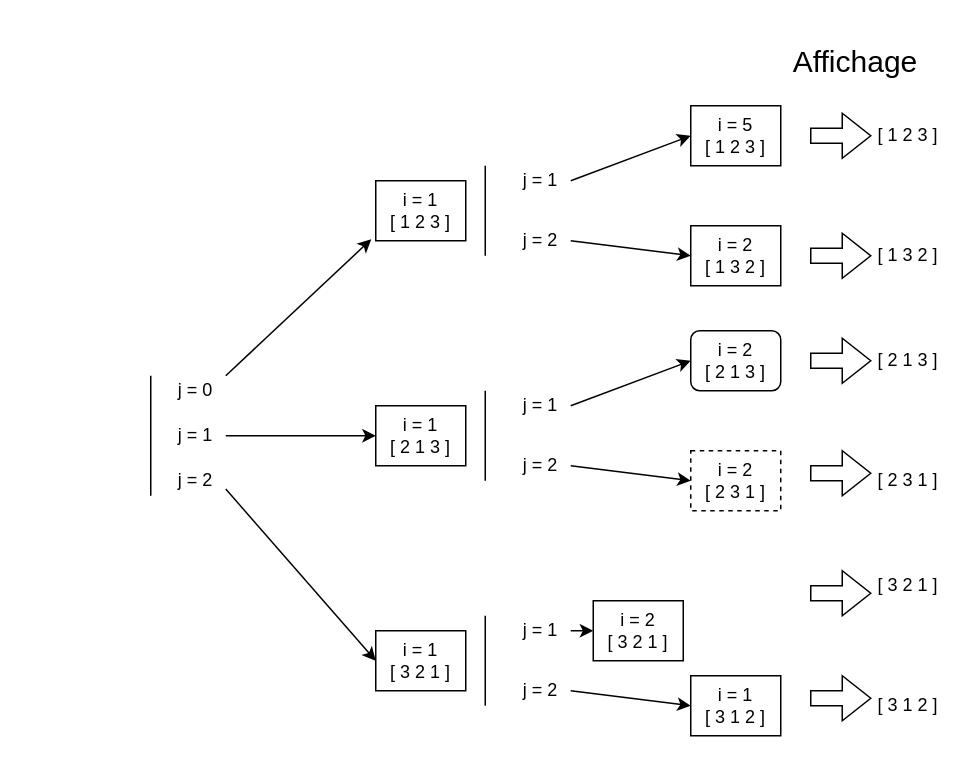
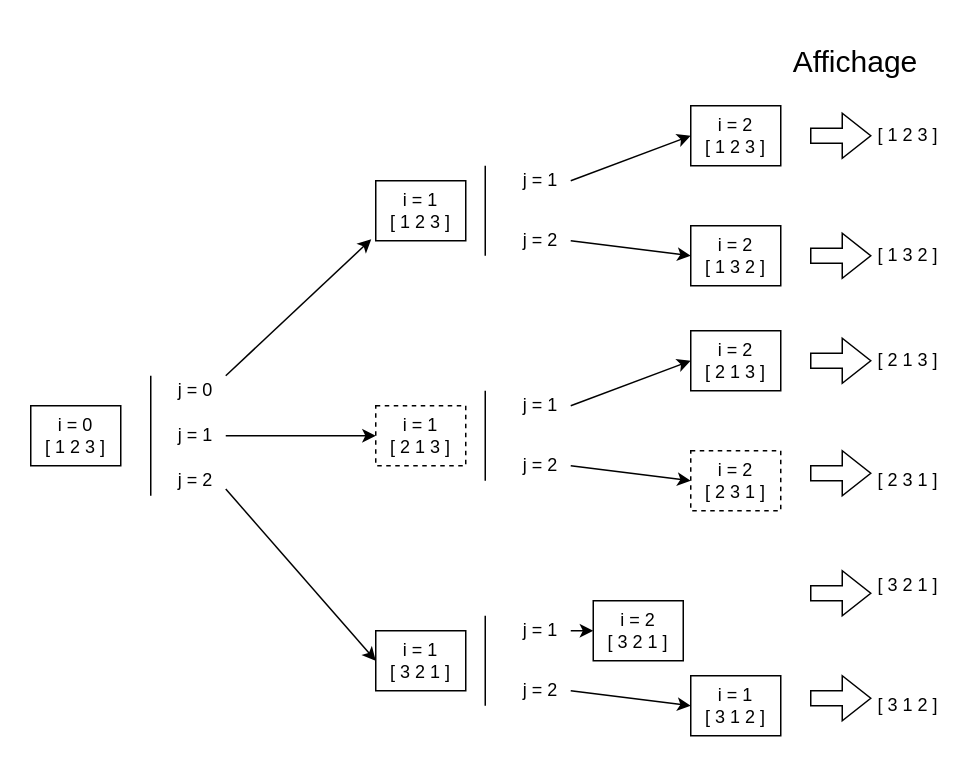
(736, 136) -> (736, 136)
(736, 361) -> (736, 361)
none -> (76, 436)
(421, 436) -> (421, 436)
